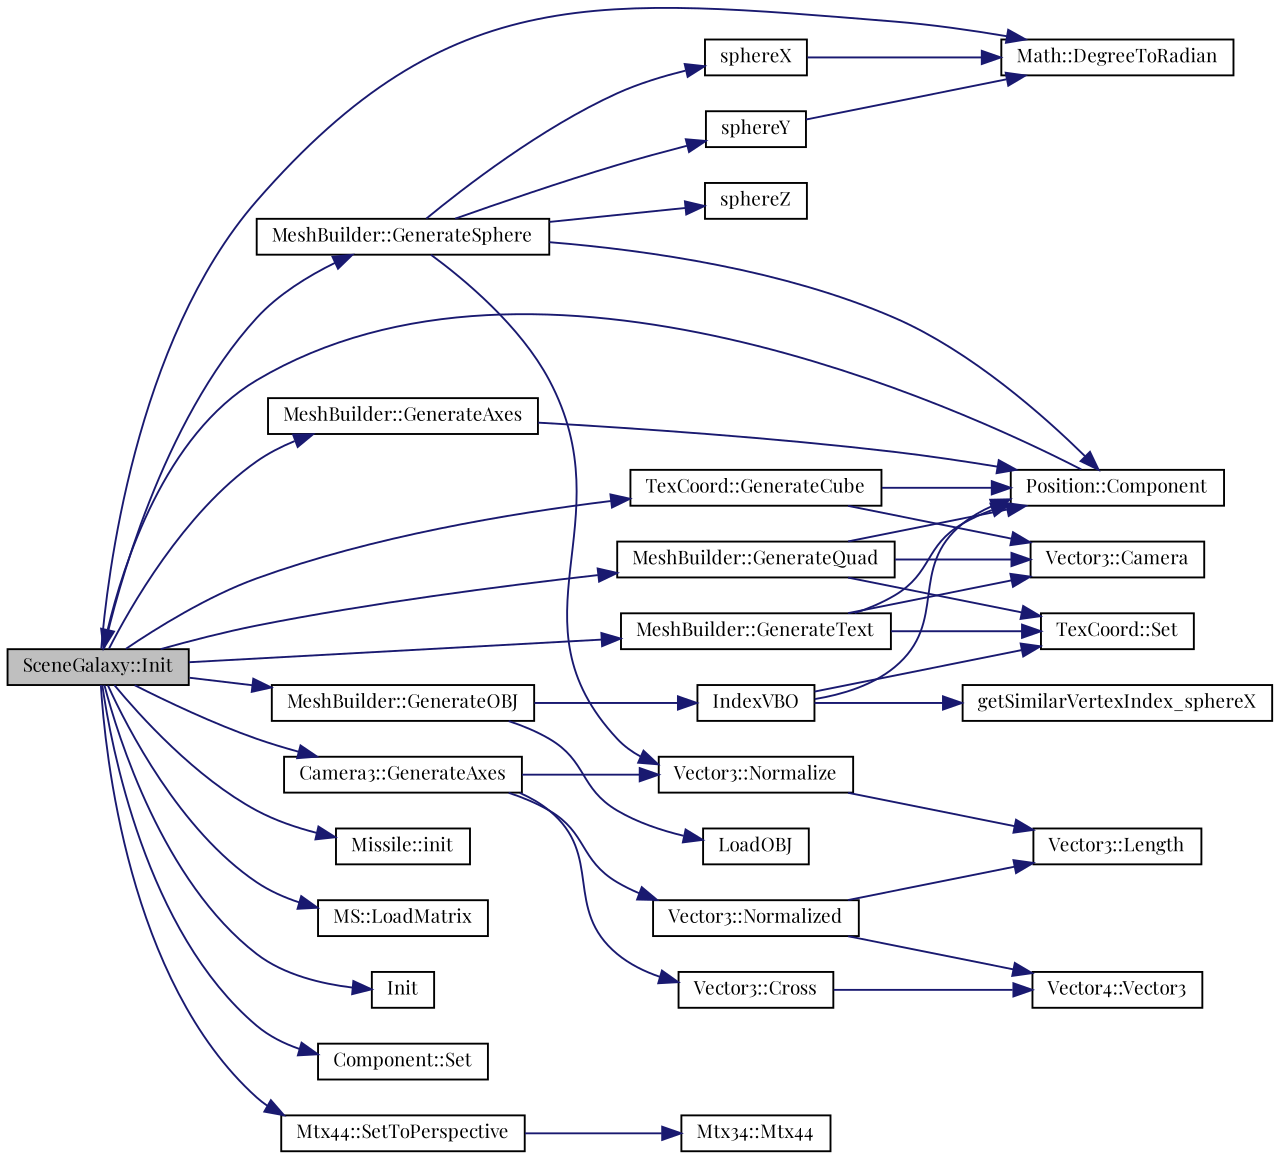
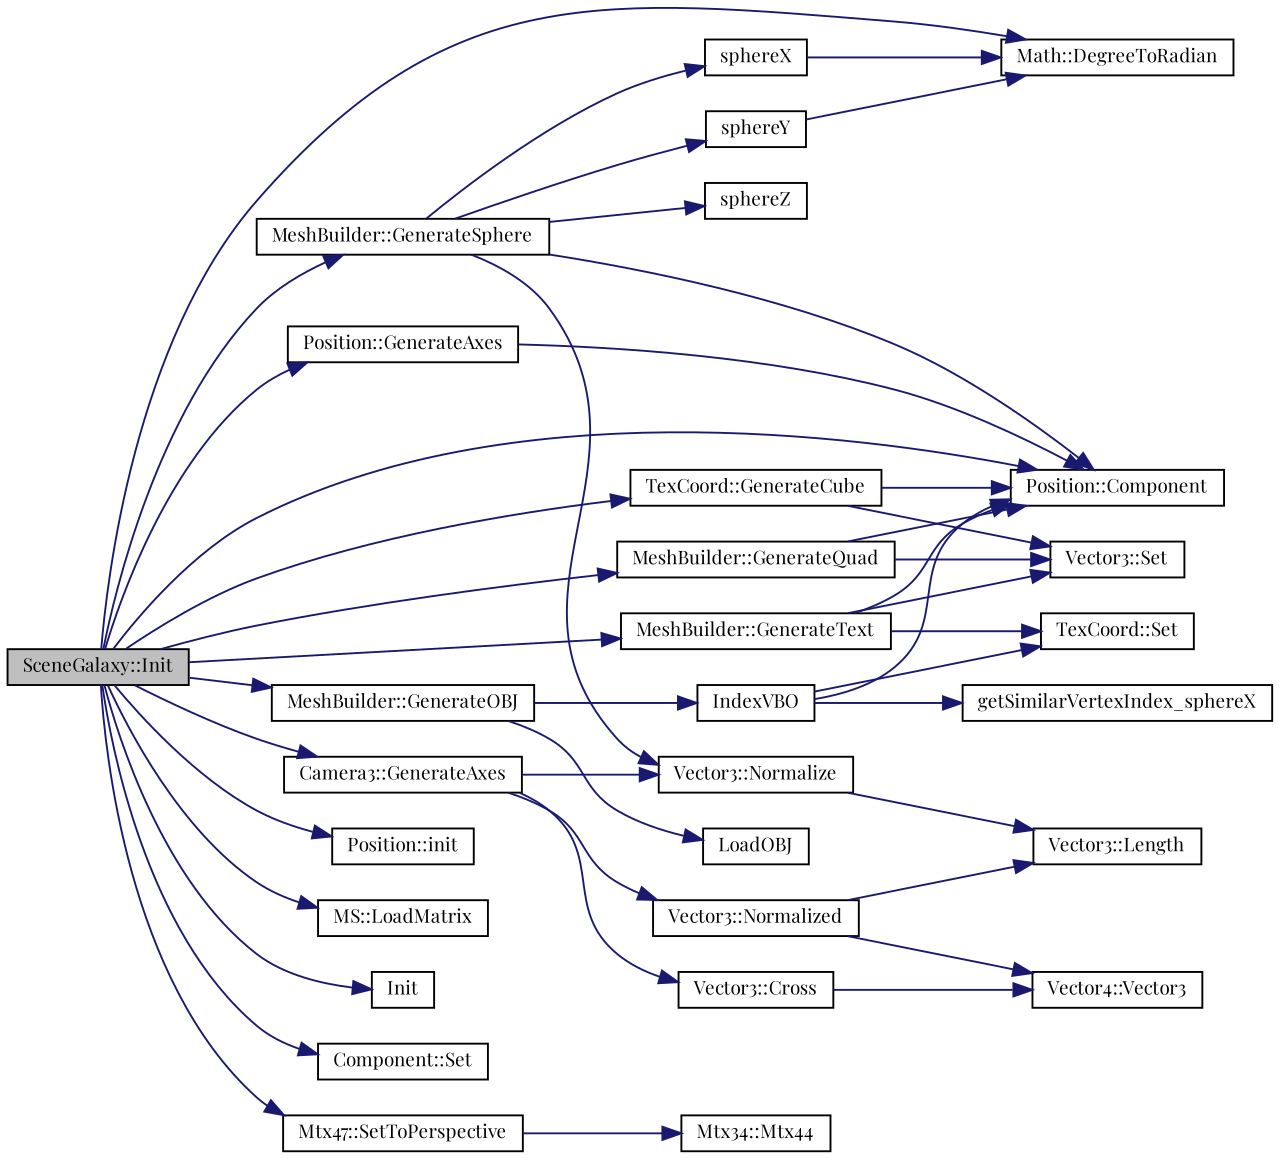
(528, 316) -> (535, 441)
(403, 416) -> (403, 344)
(1117, 560) -> (1117, 560)
(969, 602) -> none
(403, 846) -> (403, 846)
(403, 1133) -> (403, 1133)
